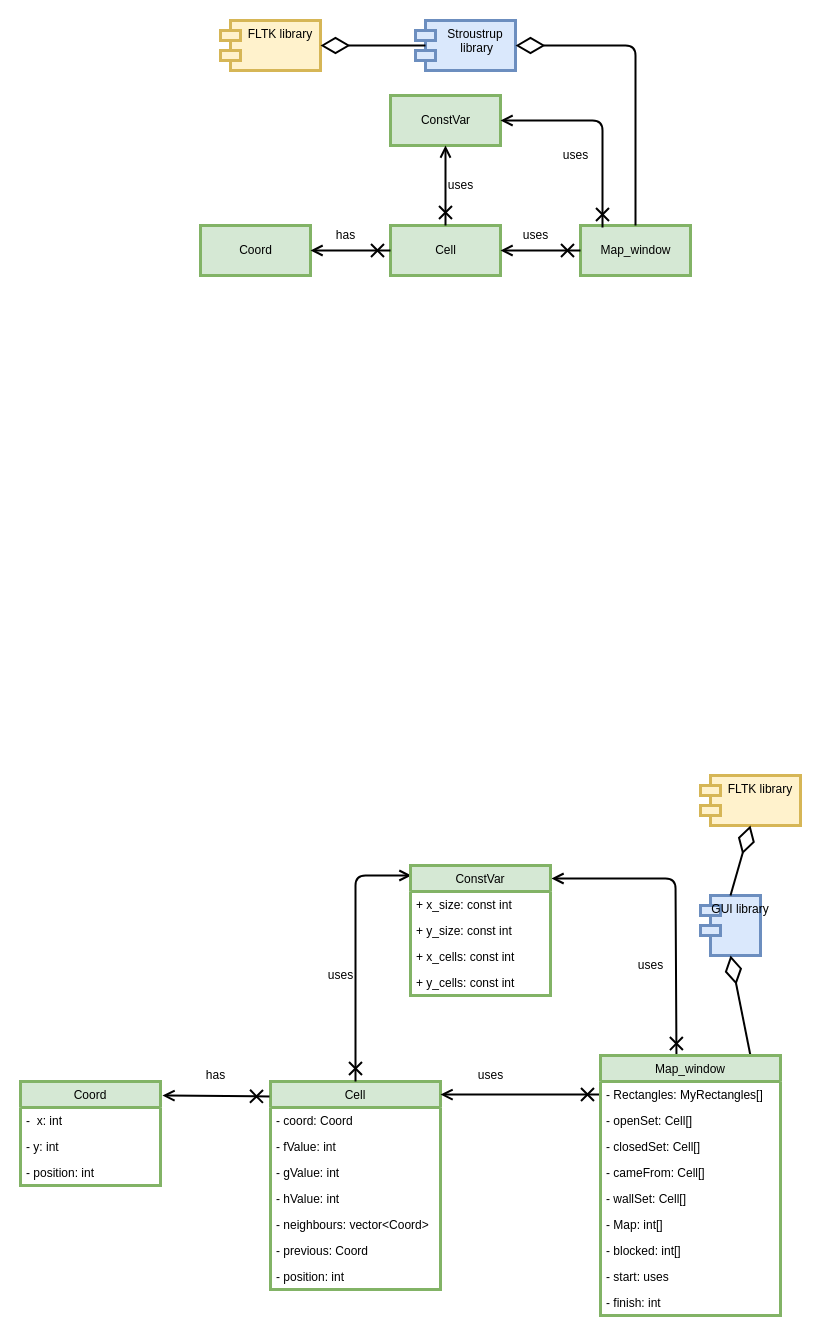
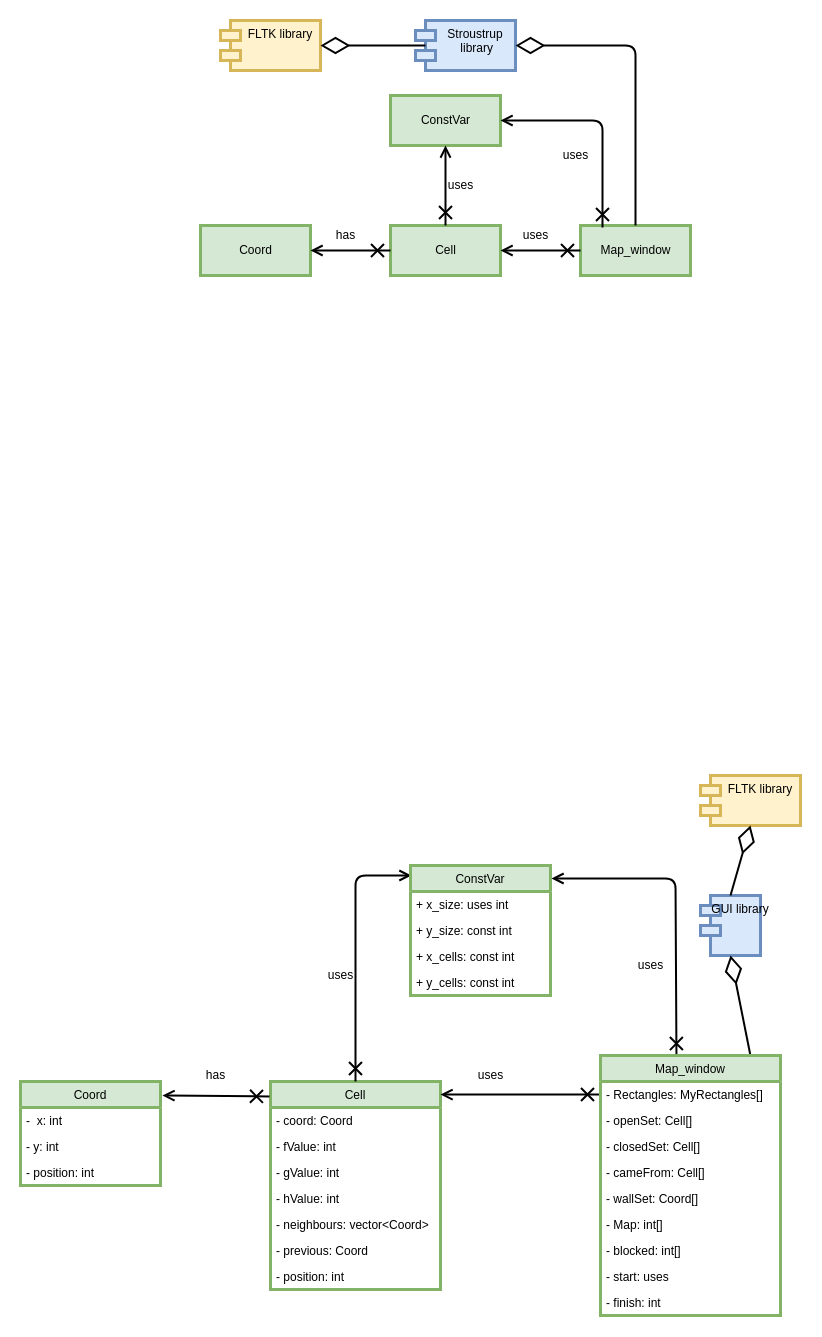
(470, 905) -> (467, 905)
(652, 1199) -> (659, 1199)
